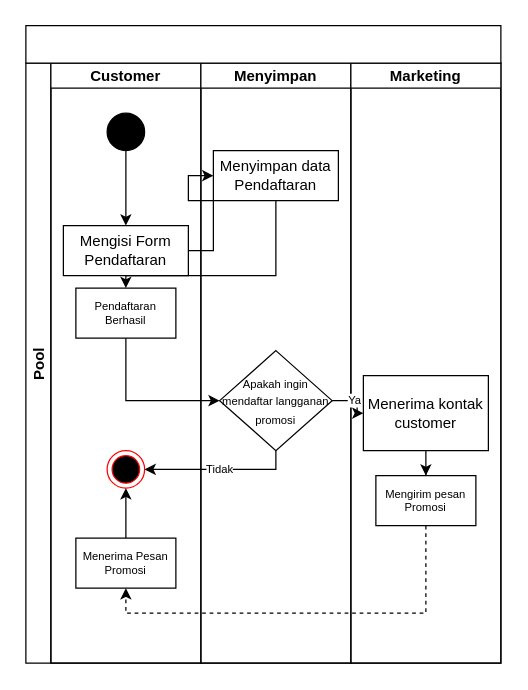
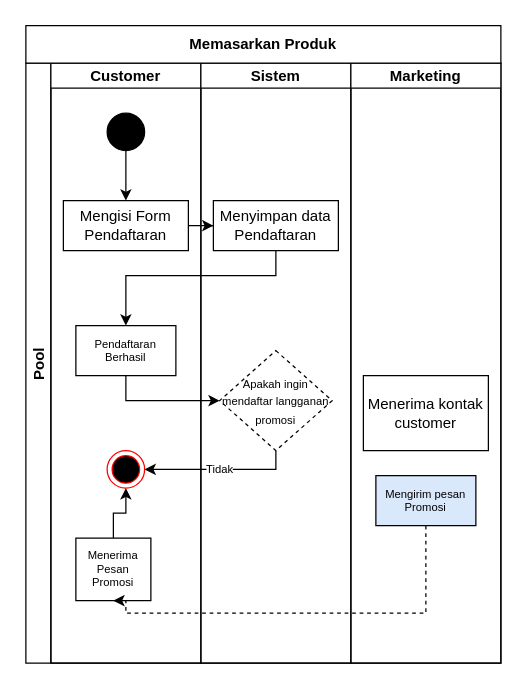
none -> (263, 44)
(275, 76) -> (275, 76)
(276, 176) -> (276, 226)
(126, 251) -> (126, 226)
(126, 313) -> (126, 351)
(276, 401) -> (276, 401)
(353, 401) -> none
(426, 468) -> none
(426, 501) -> (426, 501)
(126, 563) -> (113, 569)
